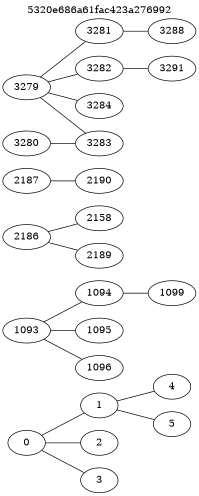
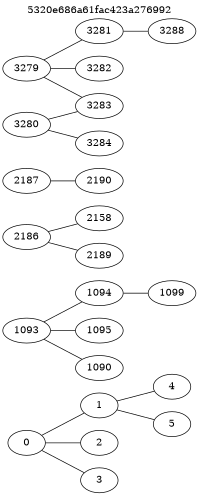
(172, 69) -> none
(63, 97) -> (63, 134)
(99, 368) -> (99, 368)
